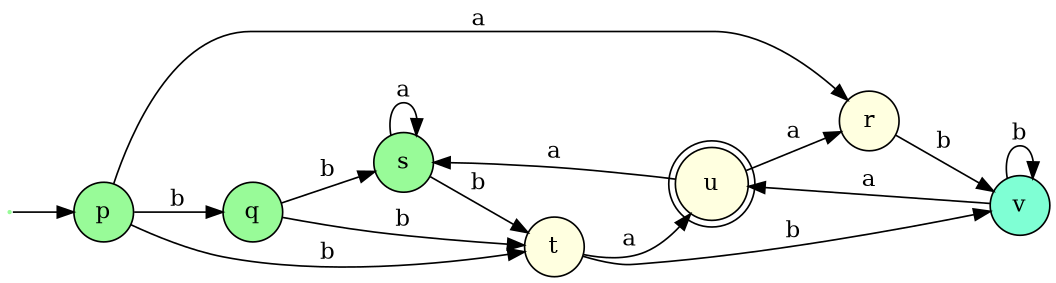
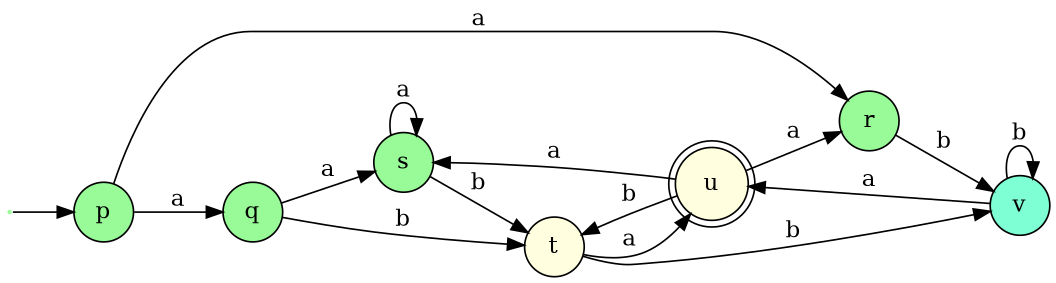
(869, 121) -> (869, 121)
(328, 170) -> (328, 170)
(178, 200) -> (178, 200)
(317, 266) -> (637, 211)
